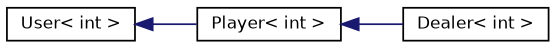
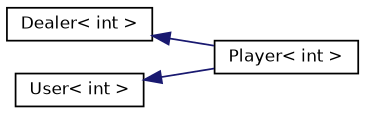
(381, 24) -> (192, 42)
